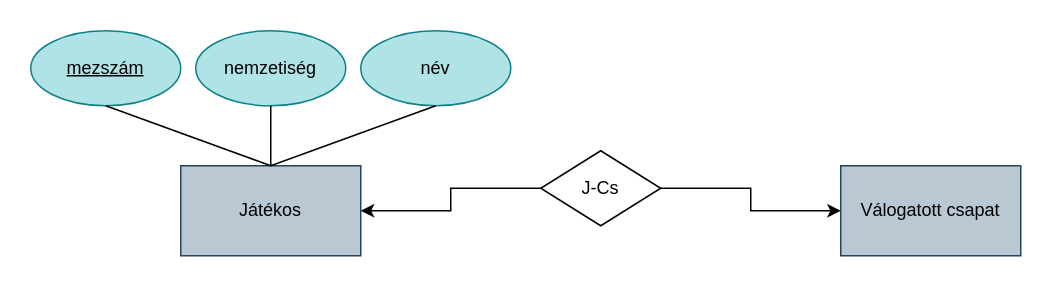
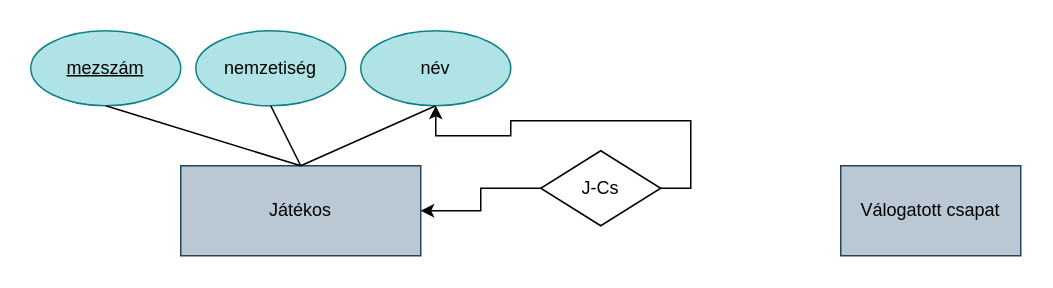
(751, 208) -> (581, 121)
(271, 211) -> (301, 211)
